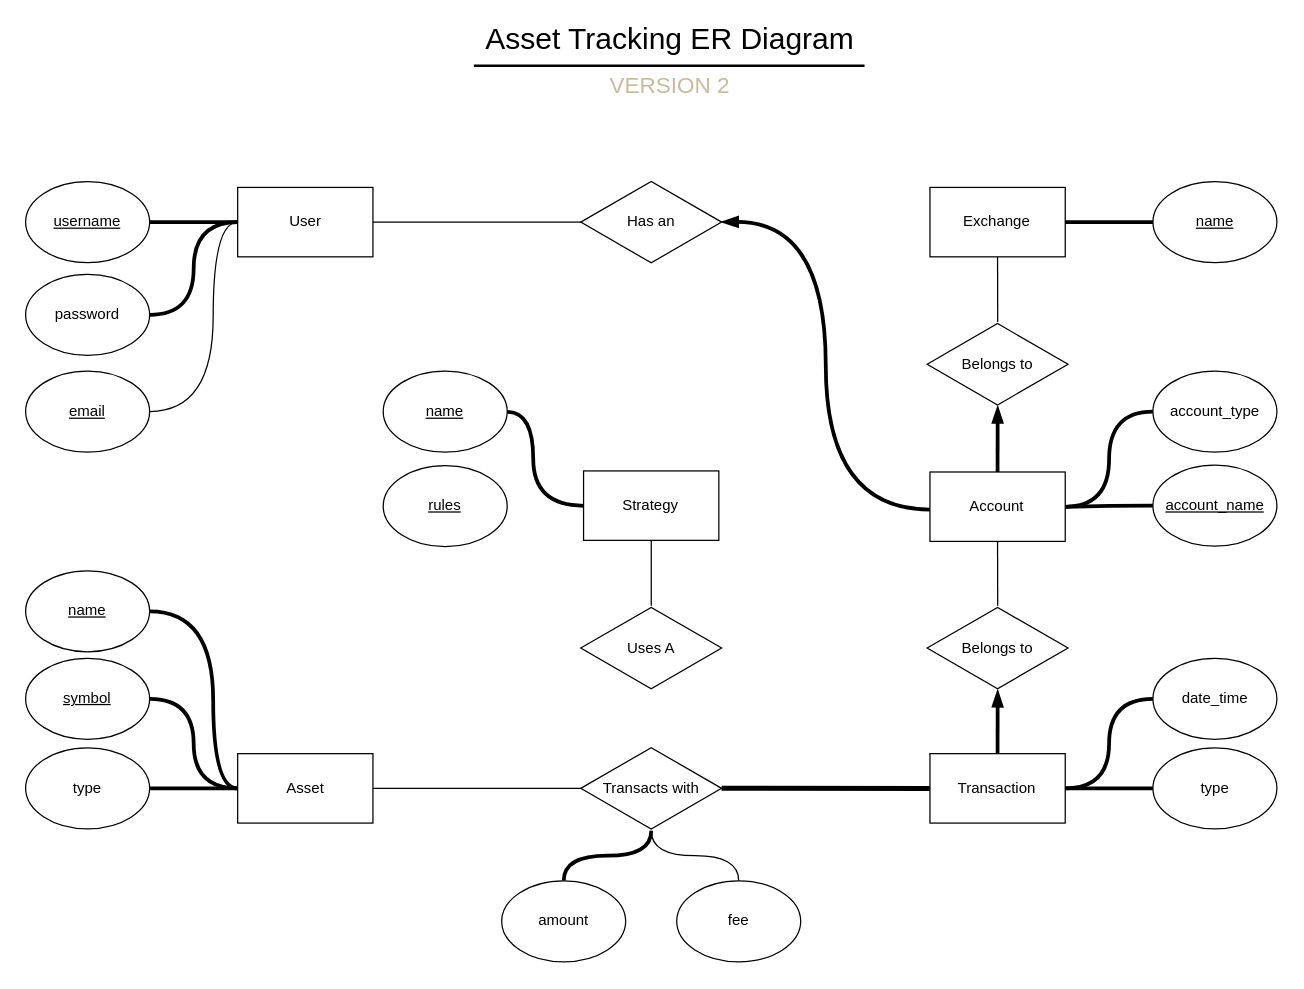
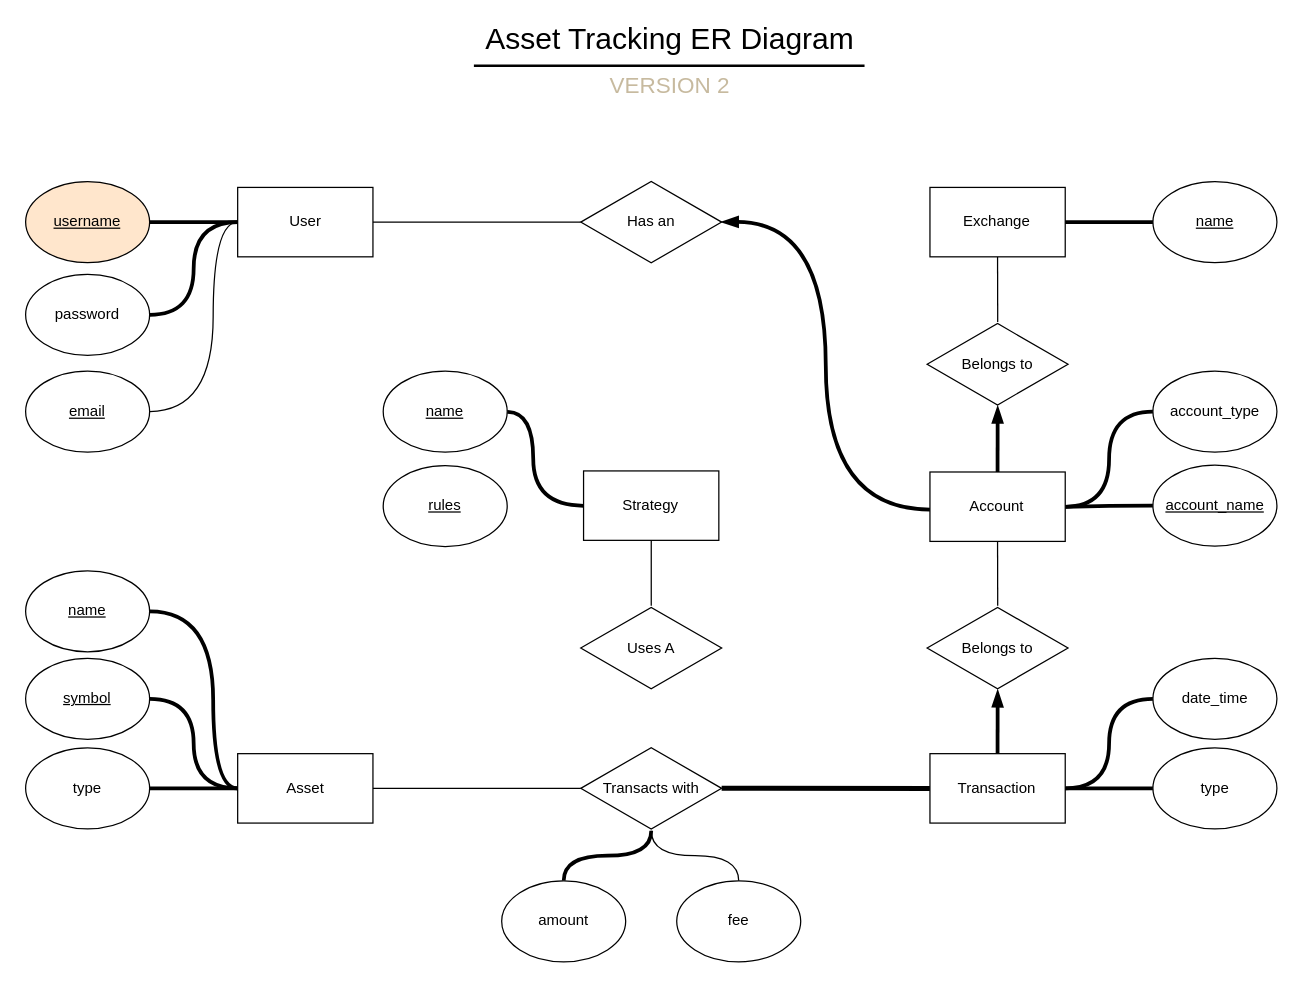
(88, 222) -> (88, 222)
